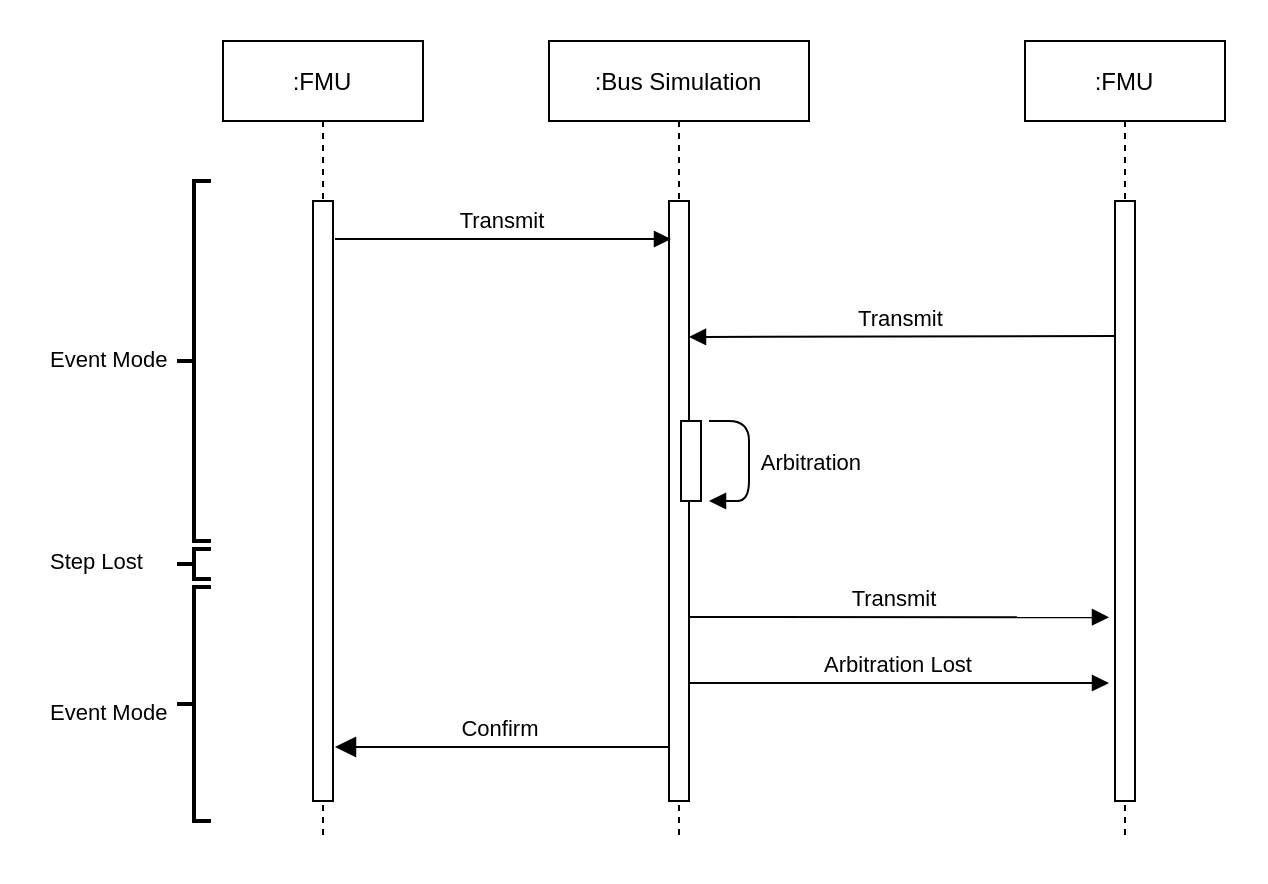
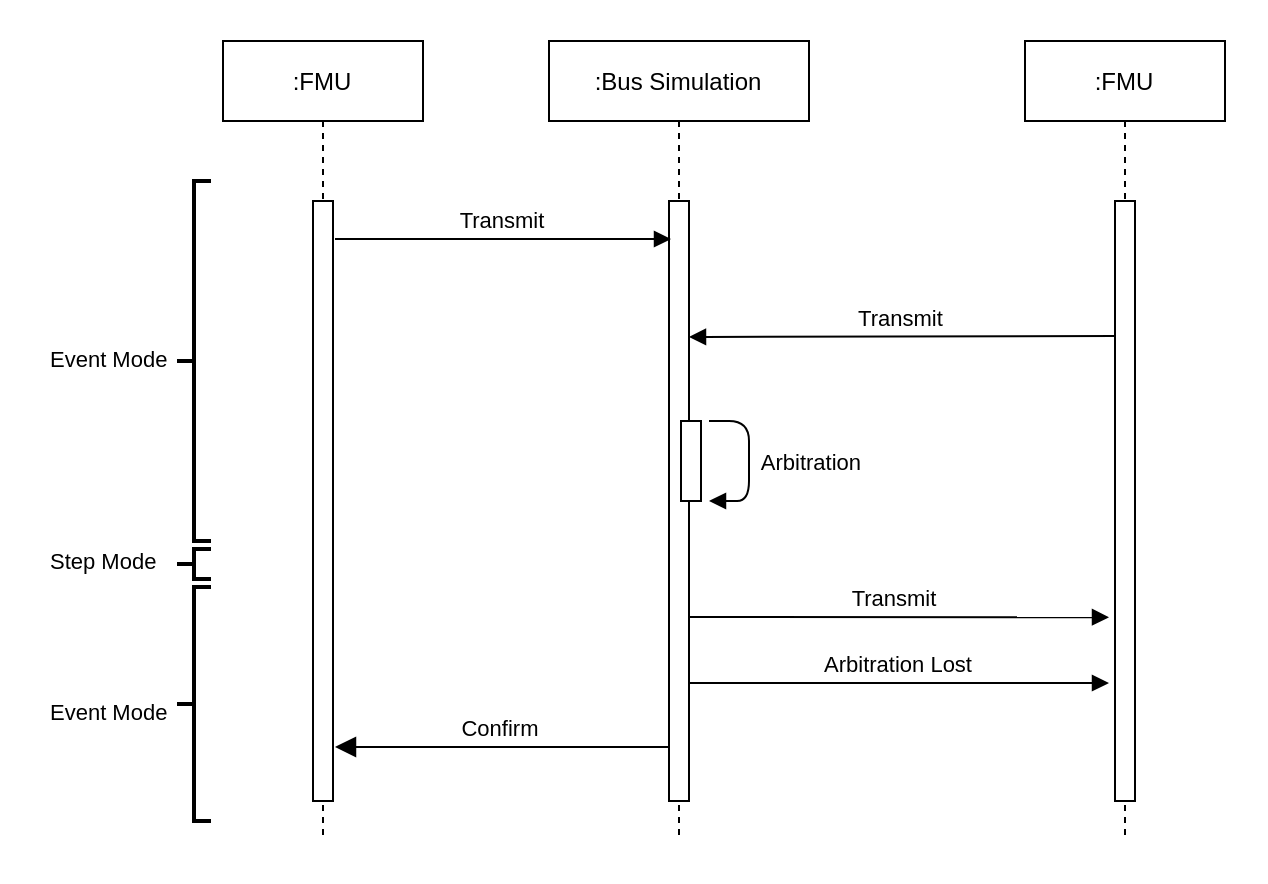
(103, 562) -> (103, 562)
